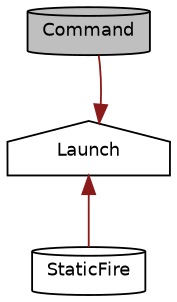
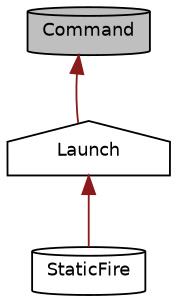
(101, 80) -> (76, 98)
